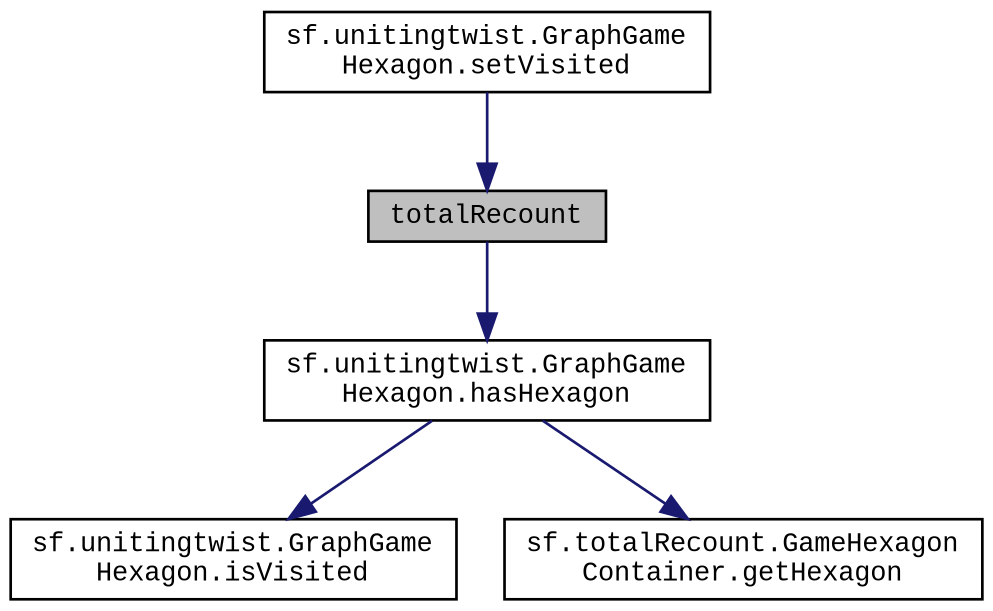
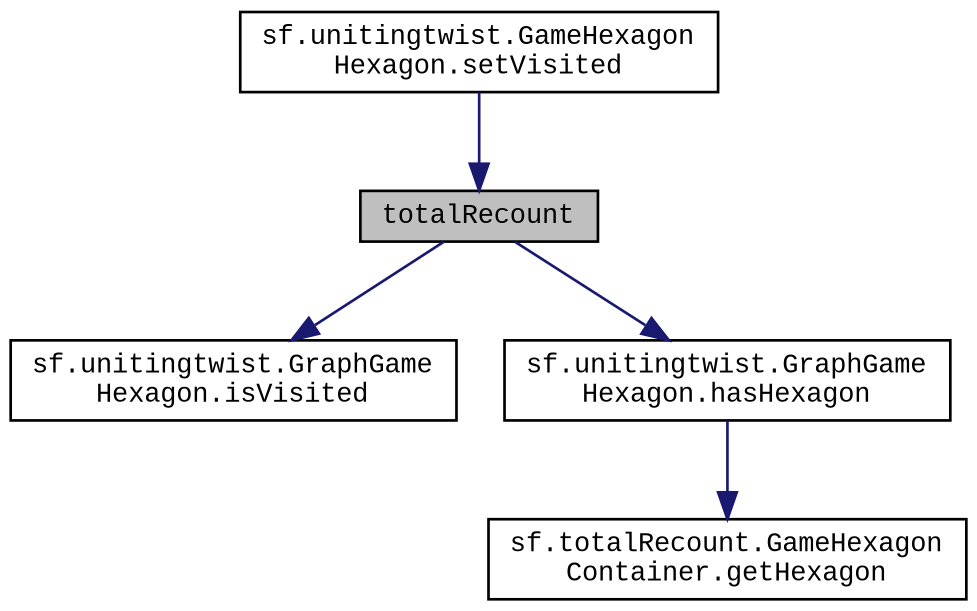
(487, 52) -> (479, 52)
(371, 462) -> (379, 283)
